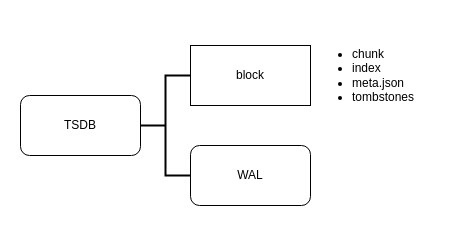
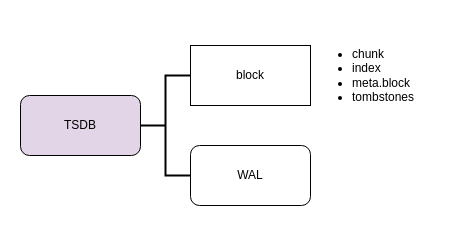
(346, 76) -> (346, 76)
(81, 126) -> (81, 126)
